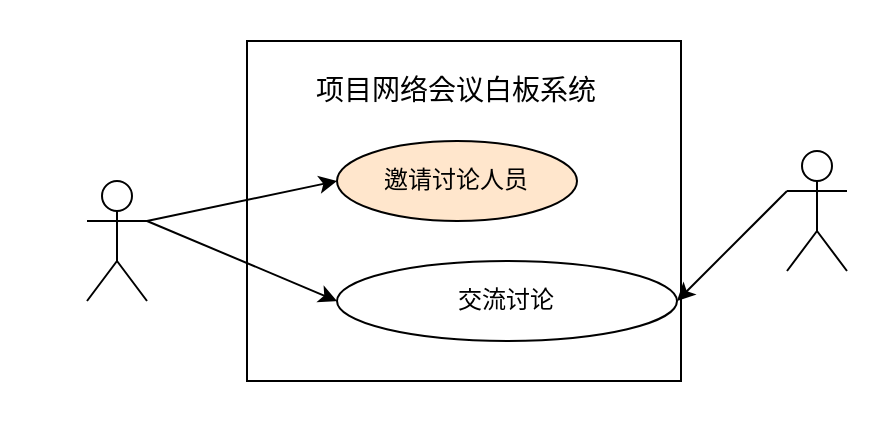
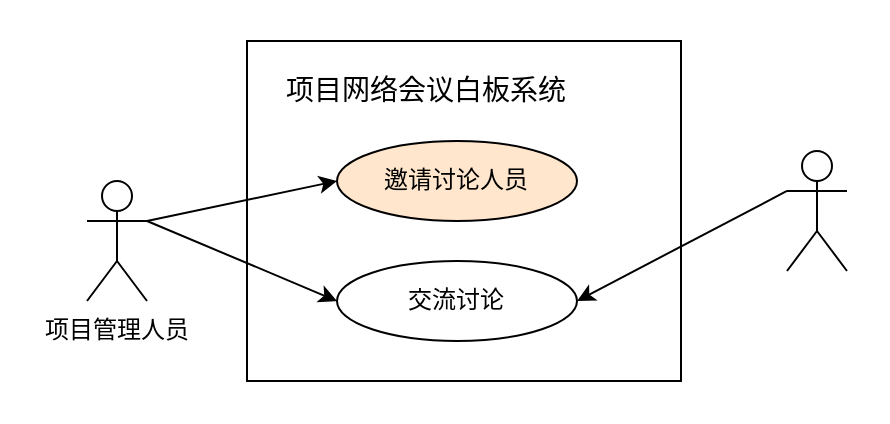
(457, 91) -> (427, 91)
(507, 301) -> (457, 301)
none -> (117, 331)
